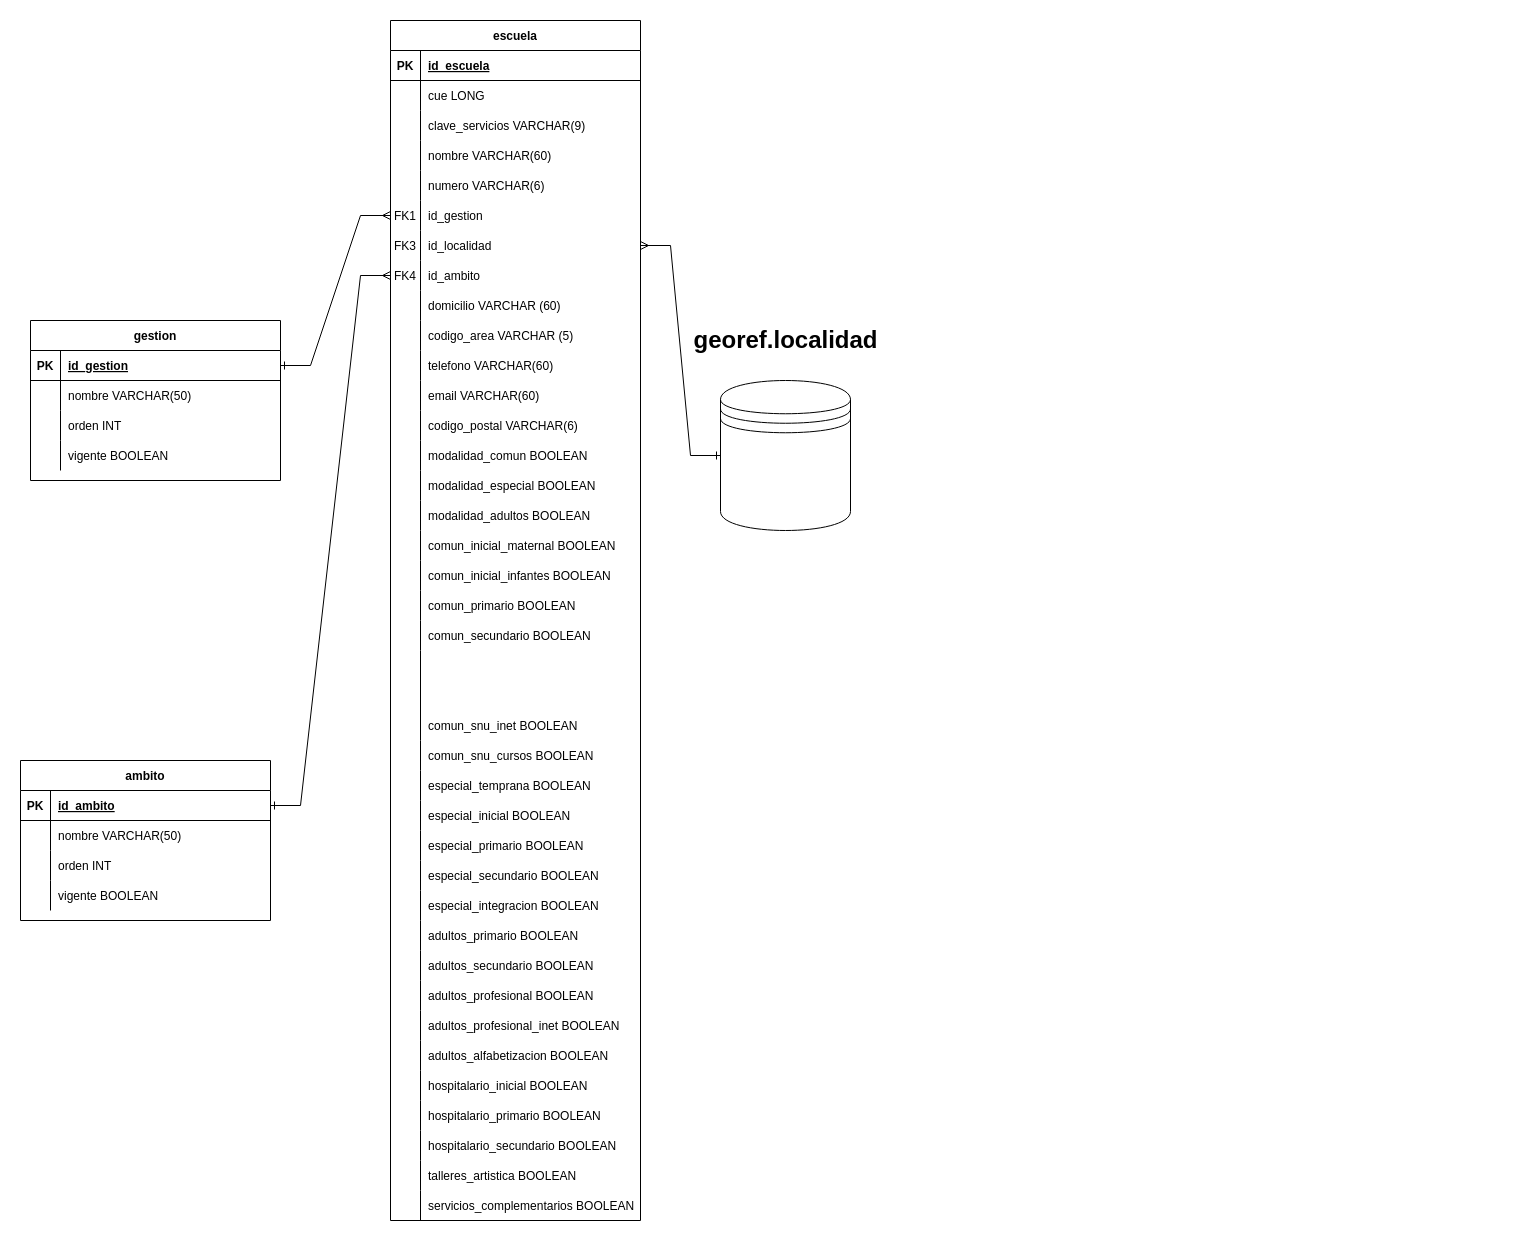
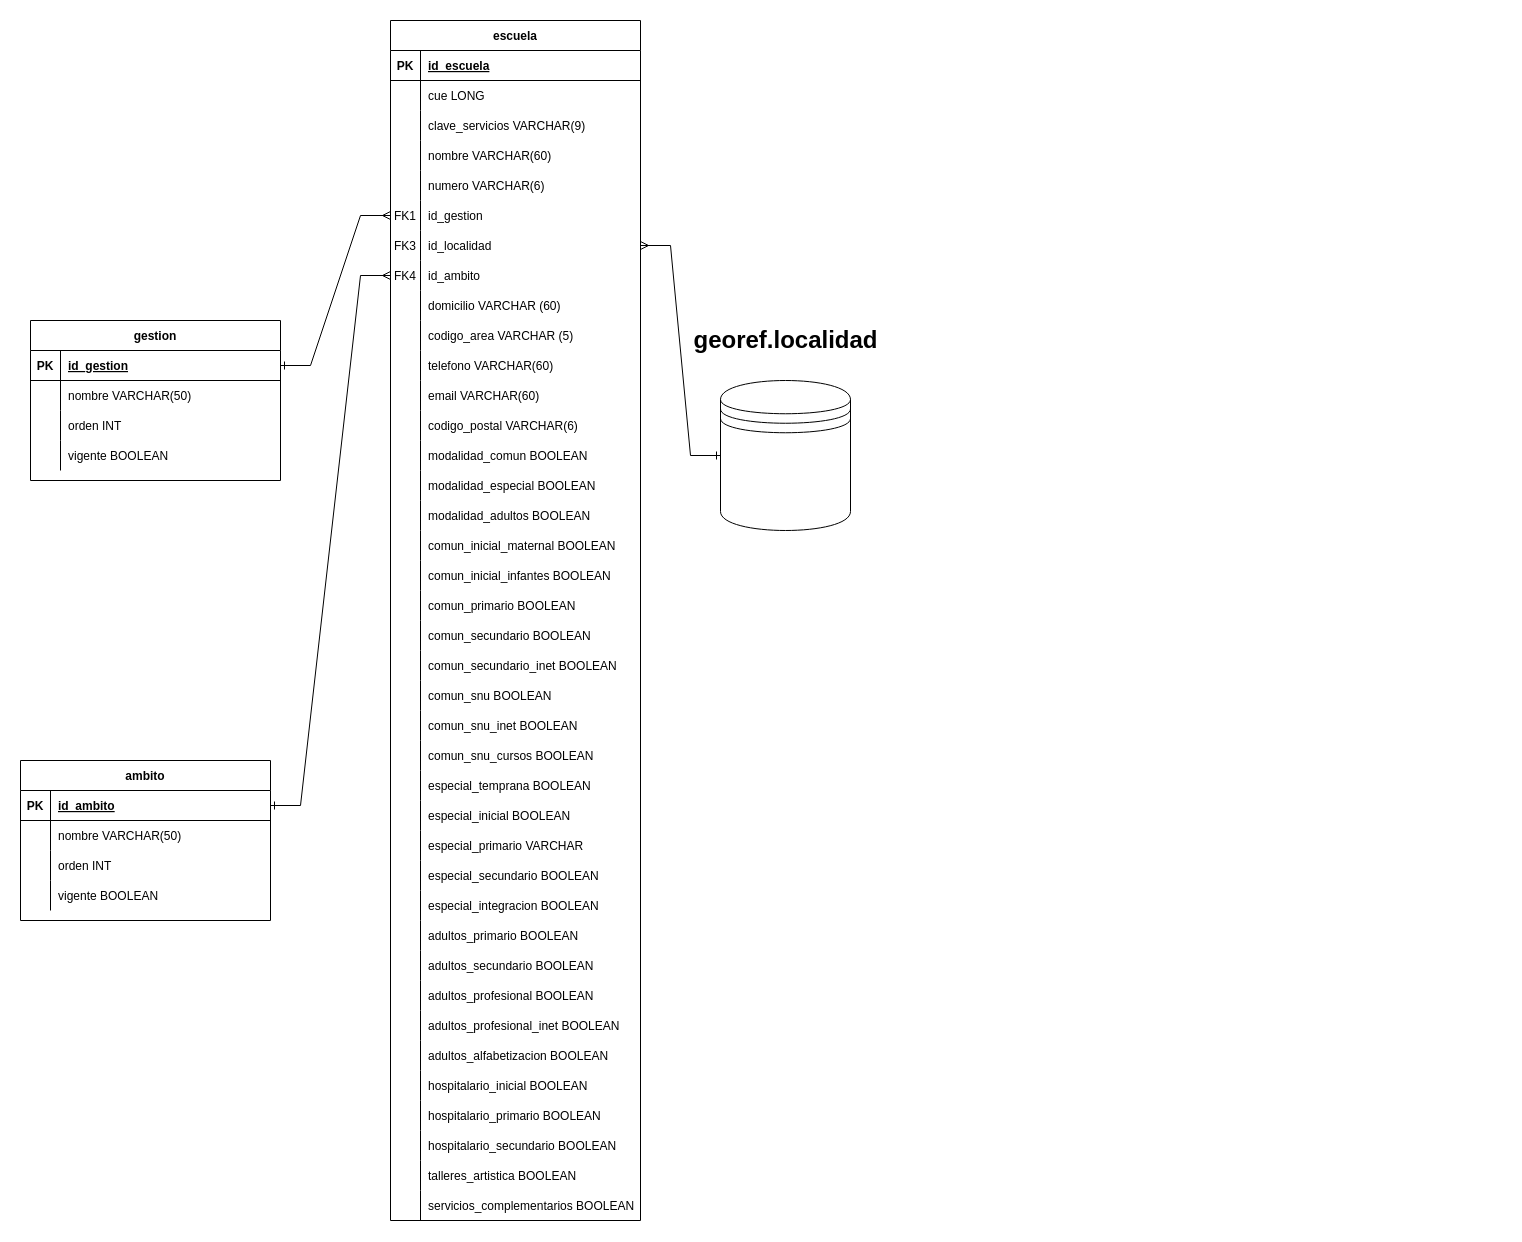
none -> (531, 666)
none -> (531, 696)
(504, 846) -> (504, 846)
